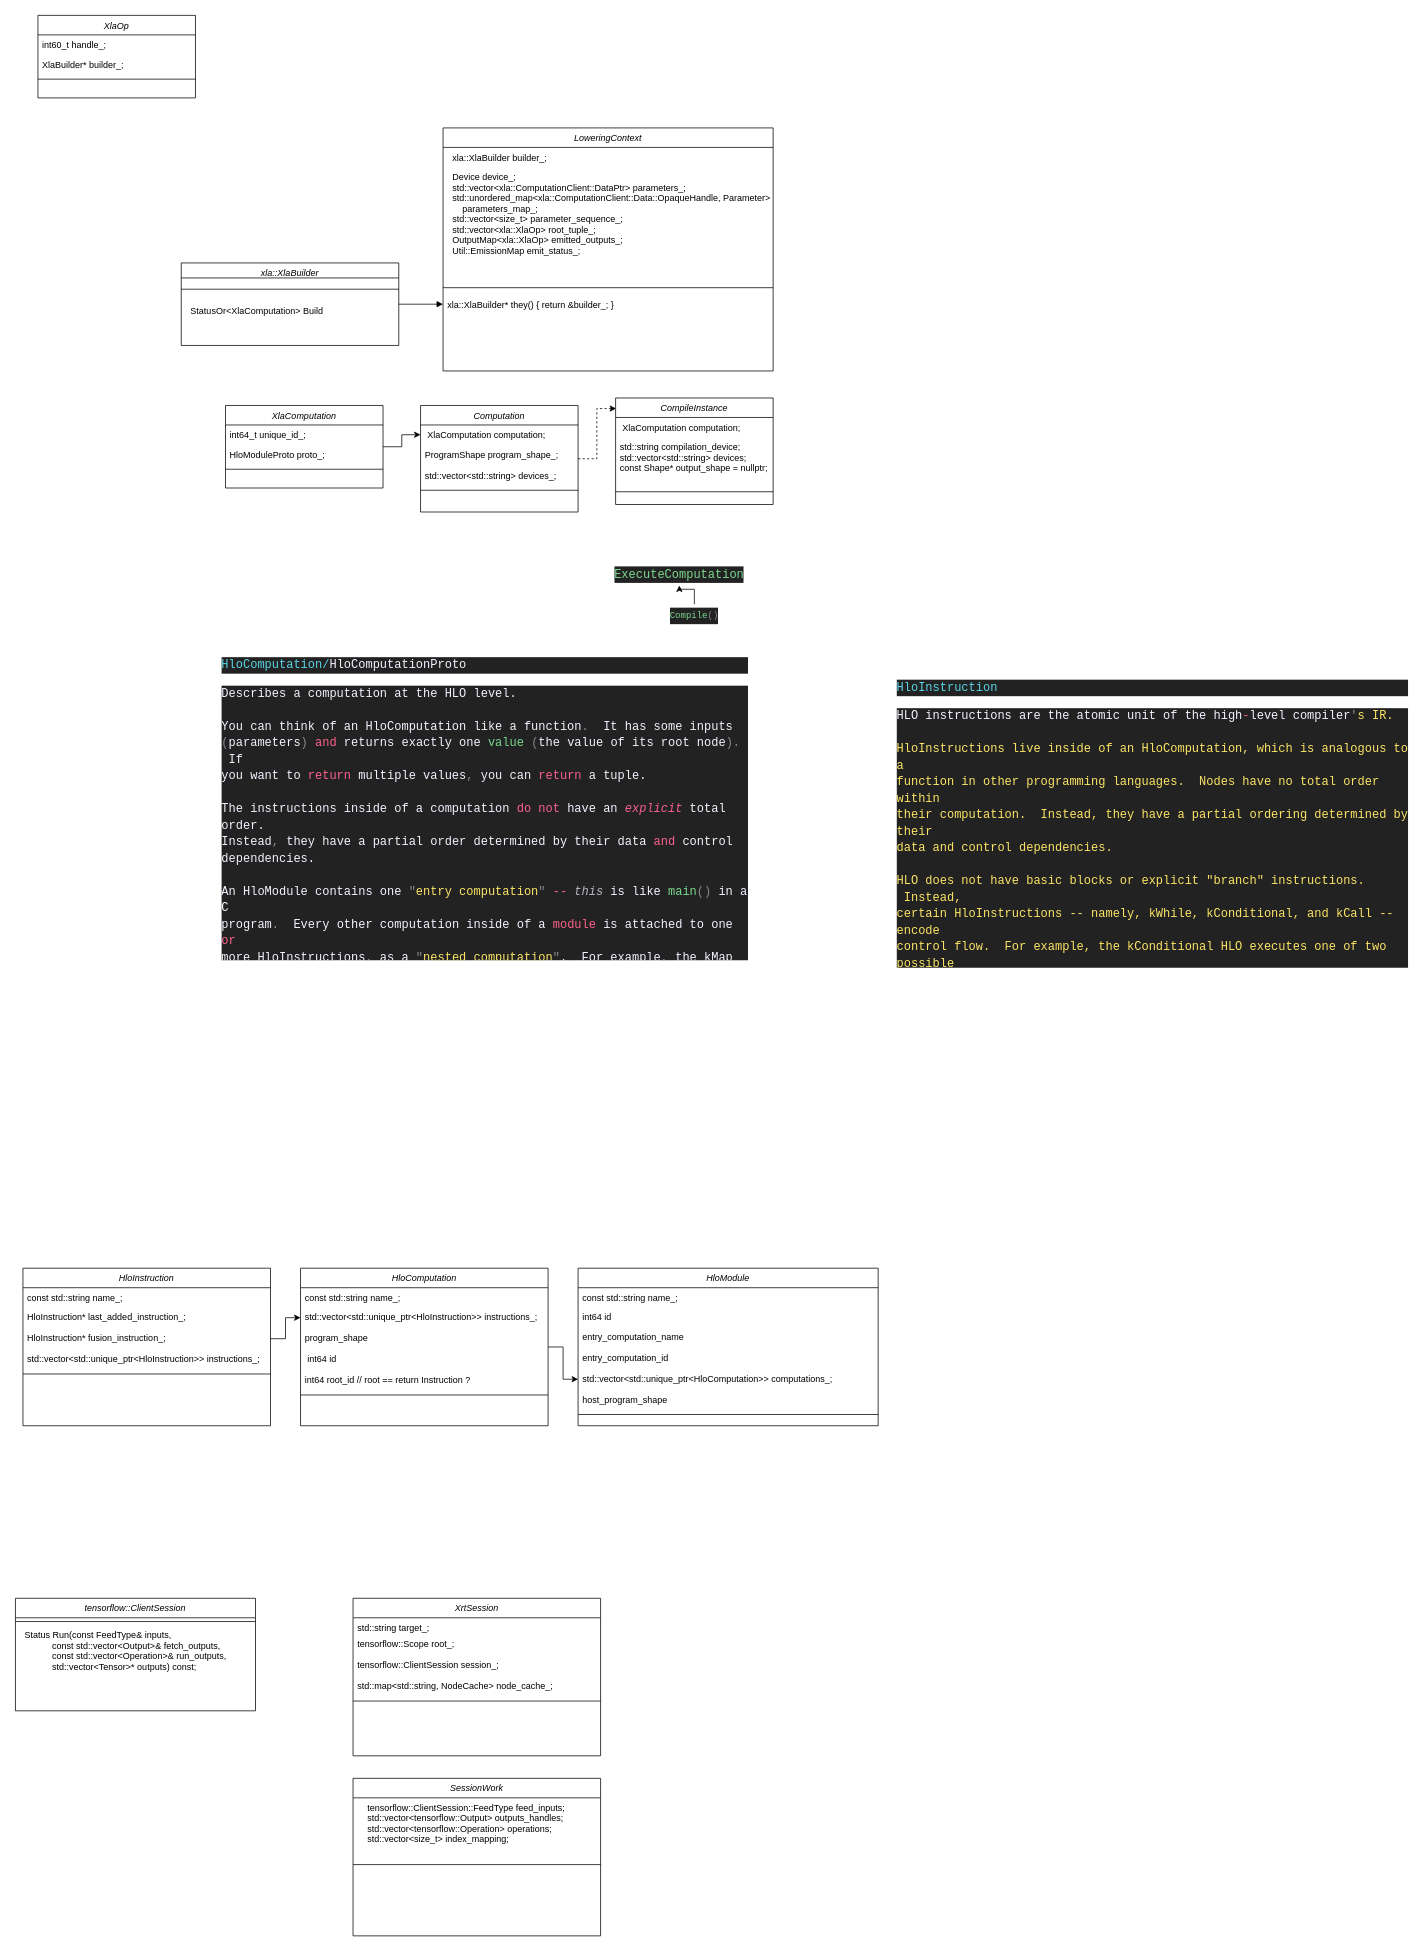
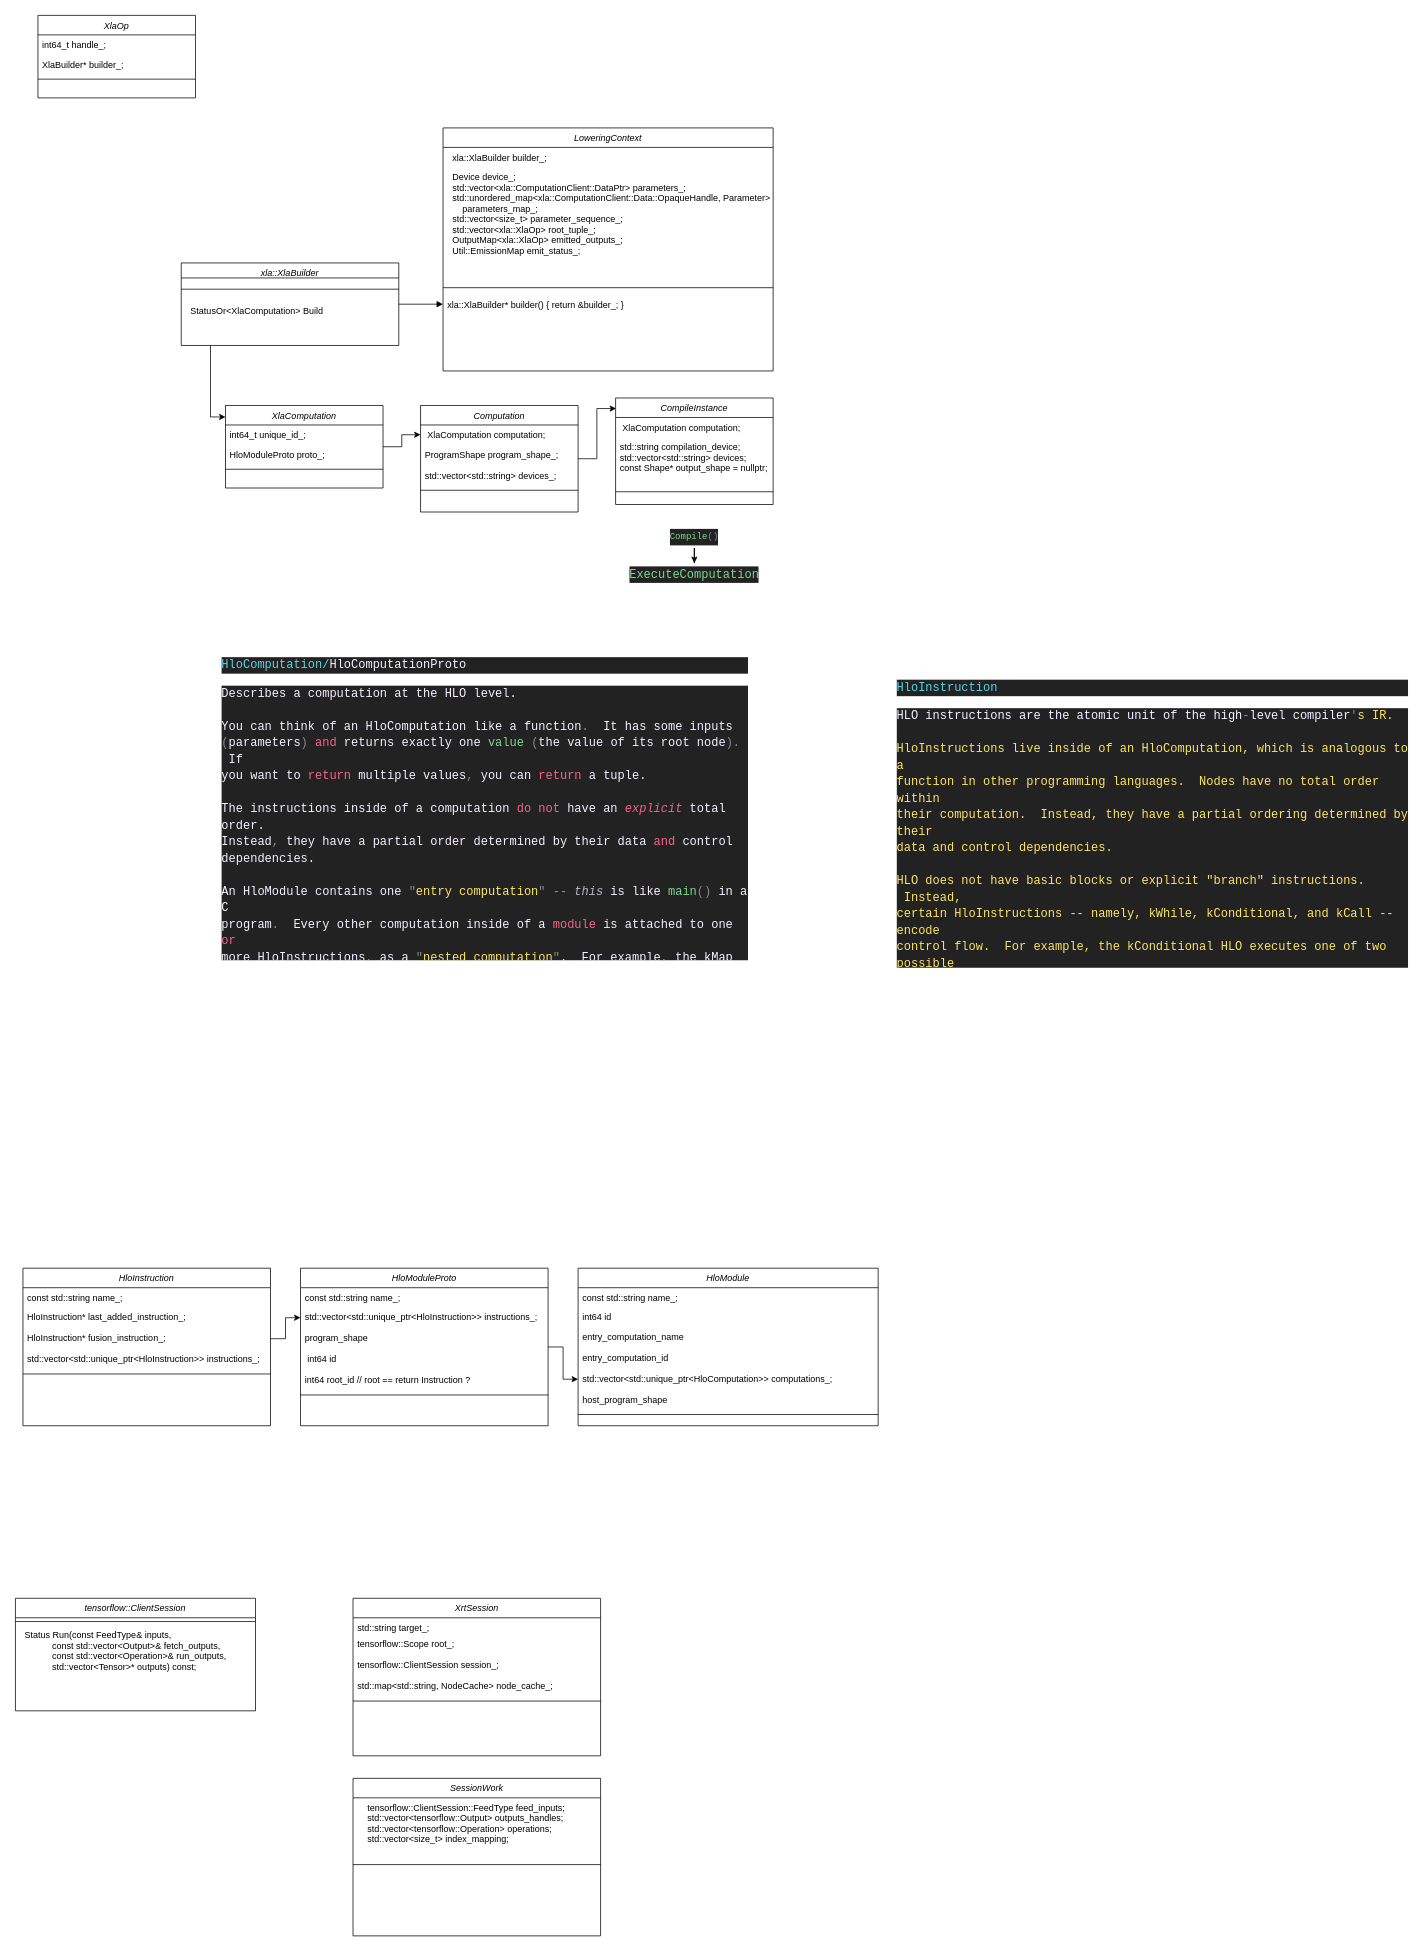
(78, 45) -> (78, 45)
(544, 305) -> (549, 305)
none -> (210, 387)
(597, 436) -> (597, 436)
(679, 574) -> (694, 574)
(694, 615) -> (694, 537)
(424, 1278) -> (424, 1278)
